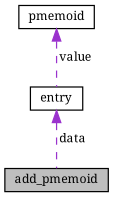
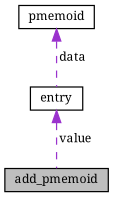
(74, 58) -> (72, 58)
(72, 139) -> (74, 139)
